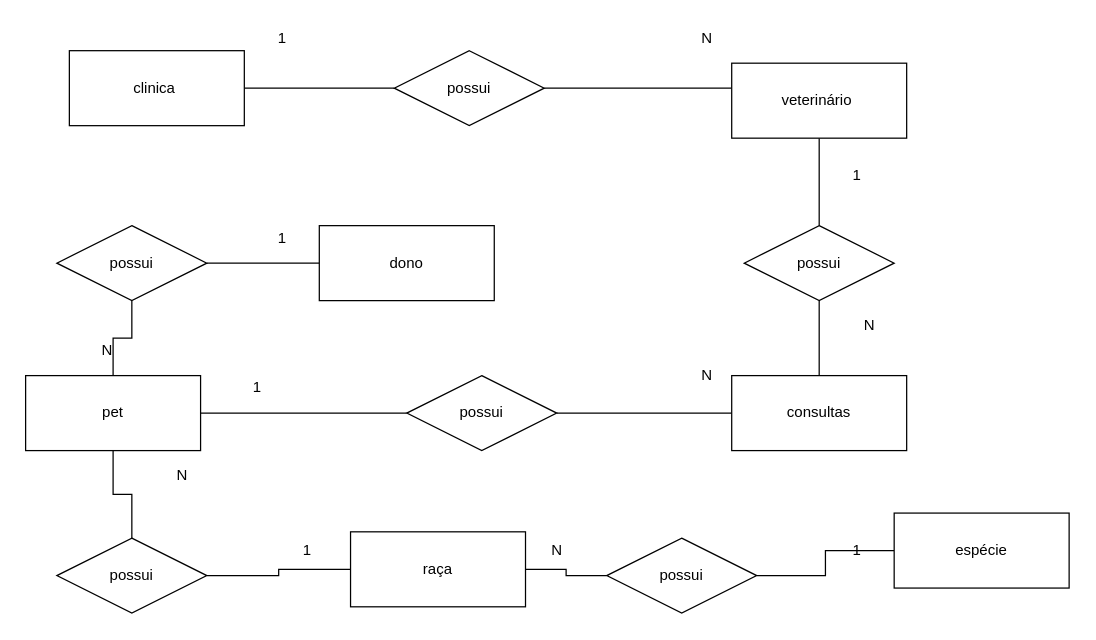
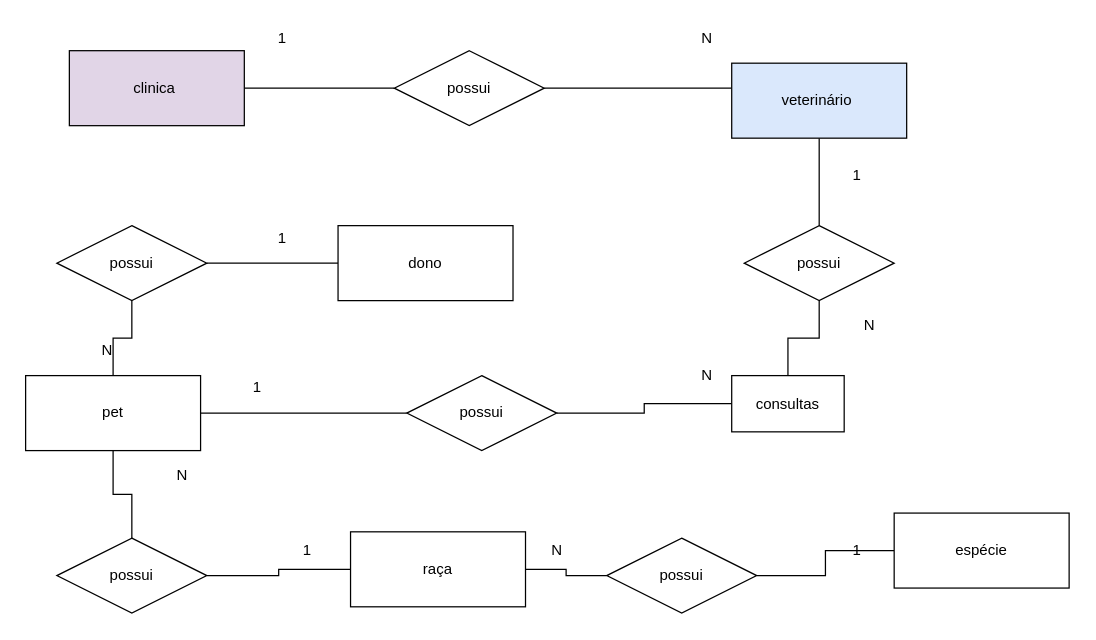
(157, 88) -> (157, 88)
(819, 101) -> (819, 101)
(407, 263) -> (426, 263)
(819, 413) -> (788, 404)
